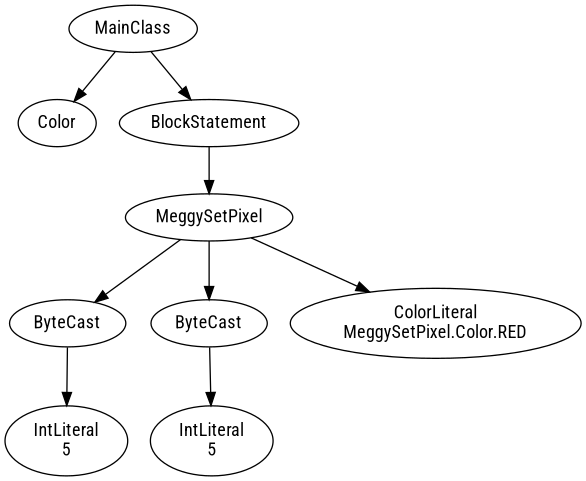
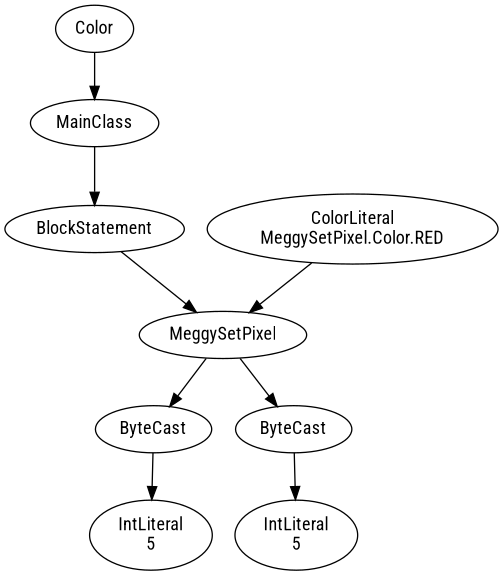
(99, 72) -> (95, 70)
(304, 262) -> (286, 284)
